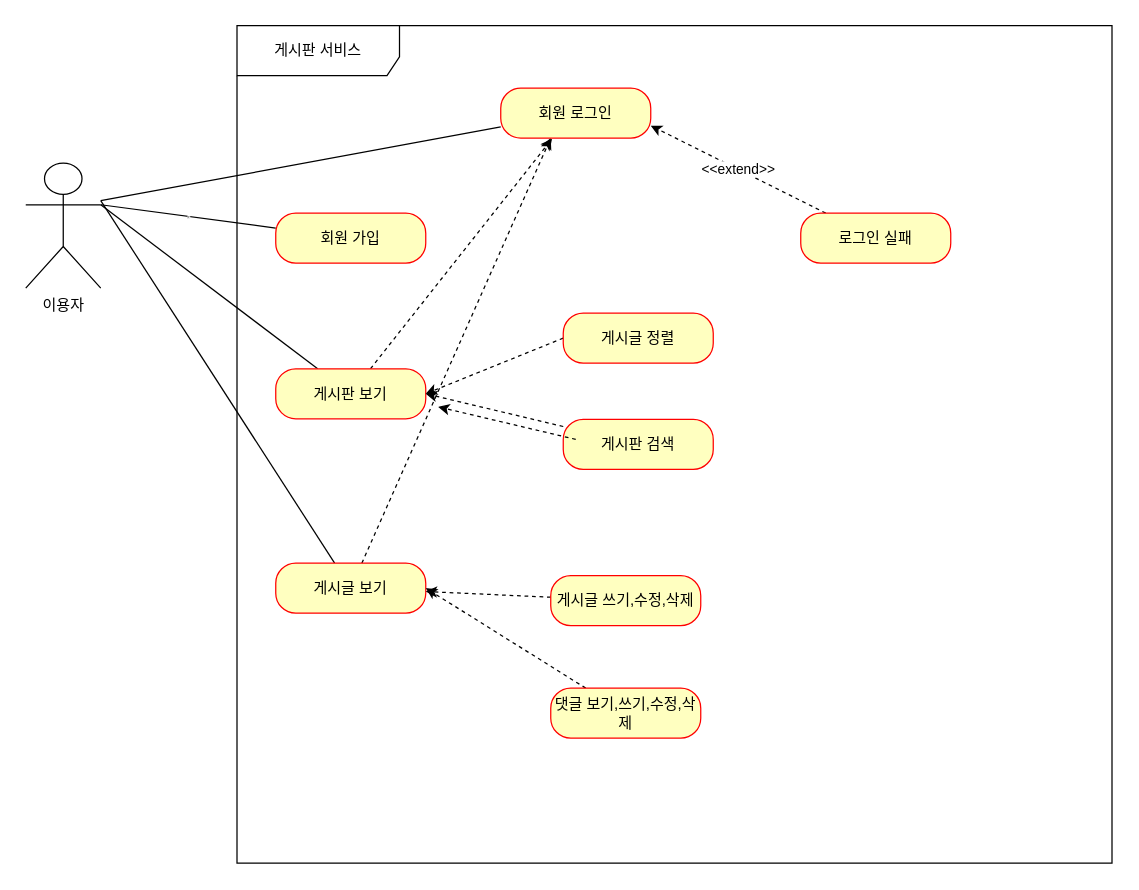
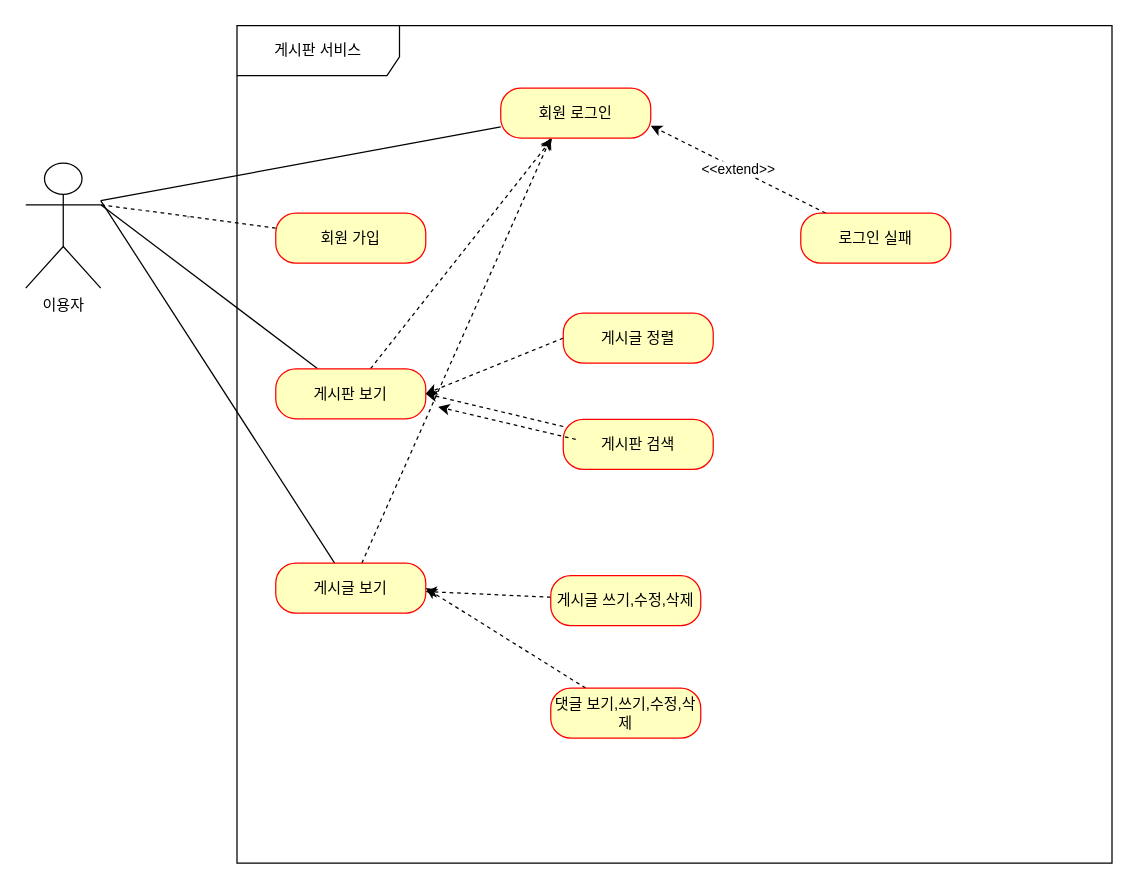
(233, 222) -> (233, 222)
